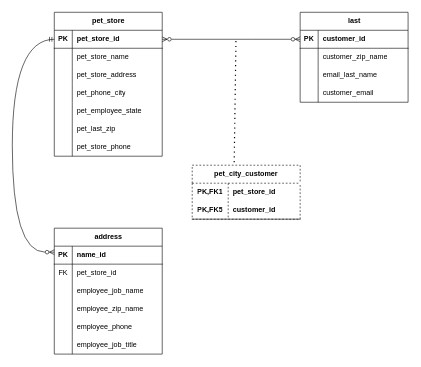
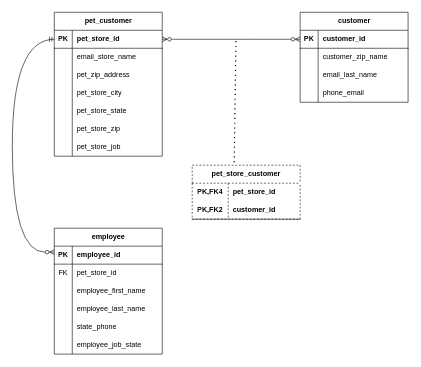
(109, 21) -> (109, 21)
(355, 21) -> (355, 21)
(105, 57) -> (107, 57)
(111, 75) -> (106, 75)
(104, 93) -> (104, 93)
(349, 93) -> (343, 93)
(112, 111) -> (107, 111)
(99, 129) -> (102, 129)
(107, 147) -> (103, 147)
(246, 174) -> (246, 174)
(210, 192) -> (210, 192)
(210, 210) -> (210, 210)
(109, 237) -> (109, 237)
(90, 255) -> (97, 255)
(110, 291) -> (114, 291)
(110, 309) -> (112, 309)
(104, 327) -> (99, 327)
(111, 345) -> (112, 345)
